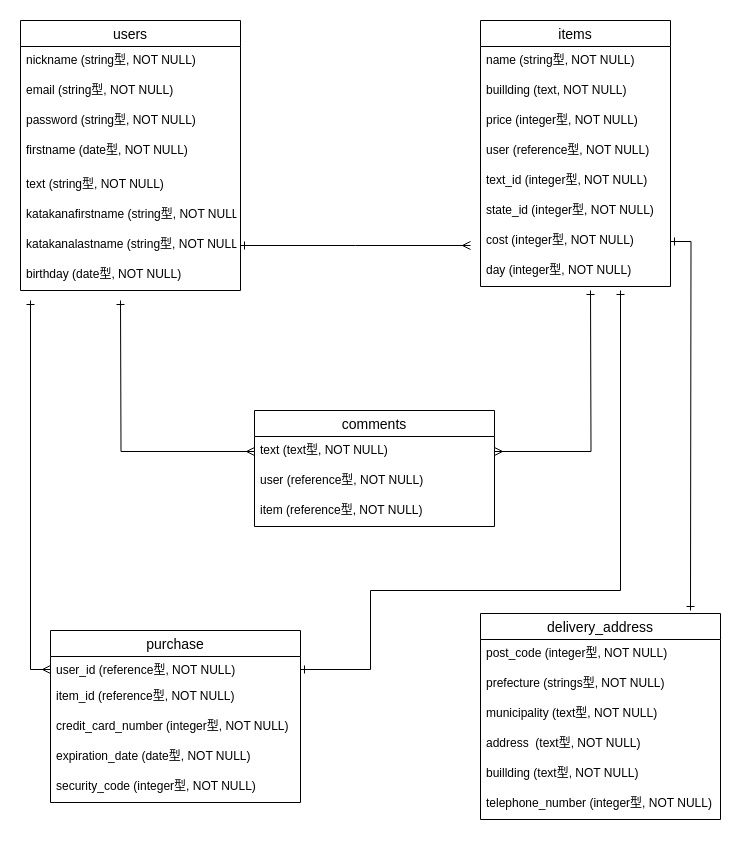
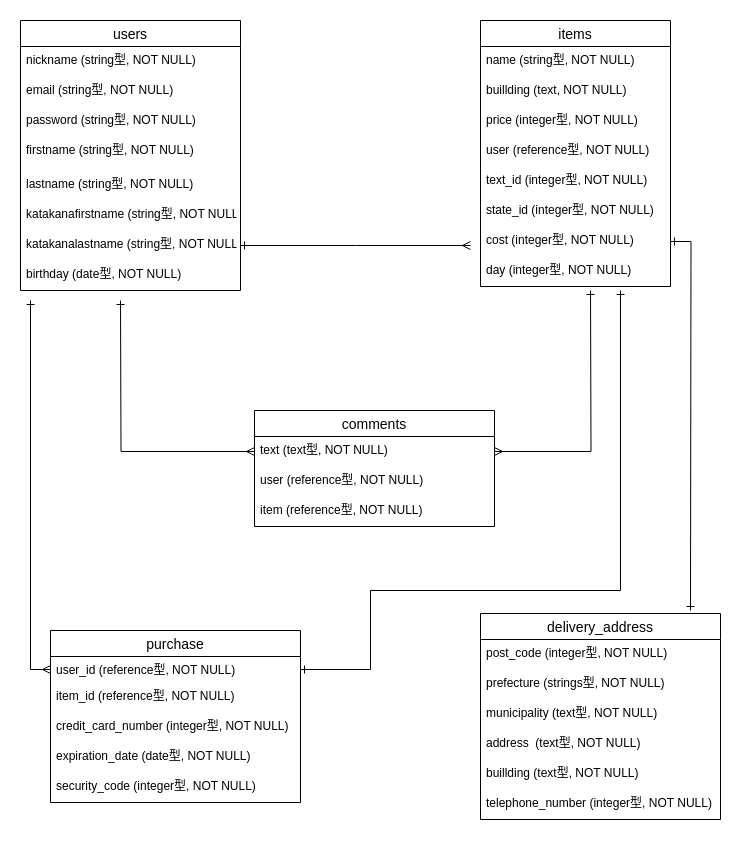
(112, 150) -> (117, 150)
(101, 184) -> (113, 184)
